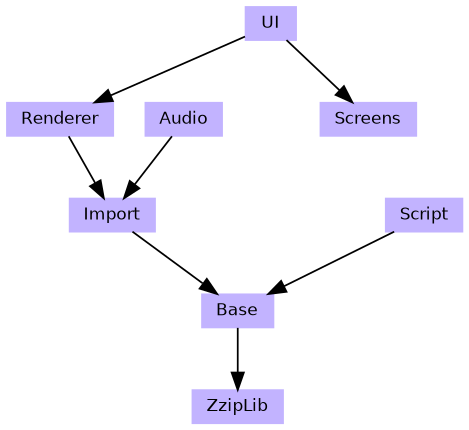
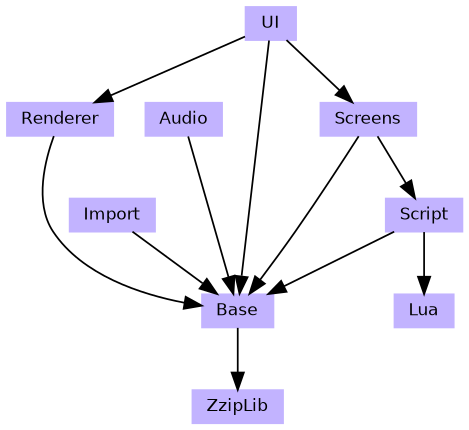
none -> (255, 158)
(82, 160) -> (71, 252)
(153, 160) -> (208, 207)
none -> (392, 160)
none -> (311, 209)
none -> (424, 311)
